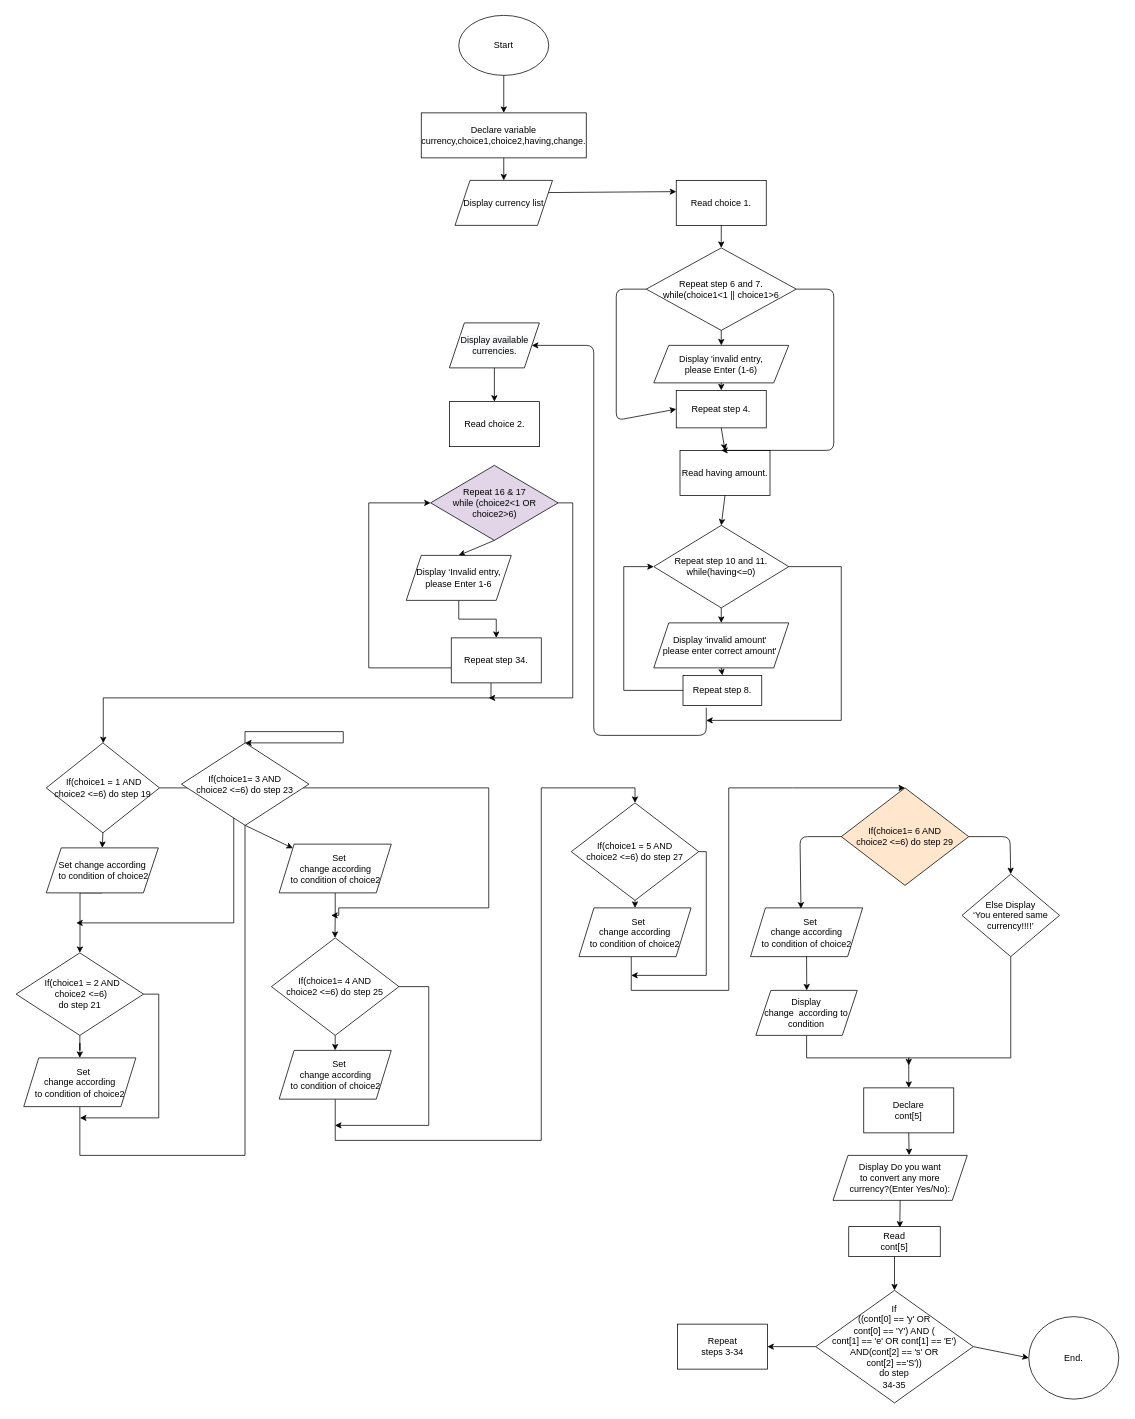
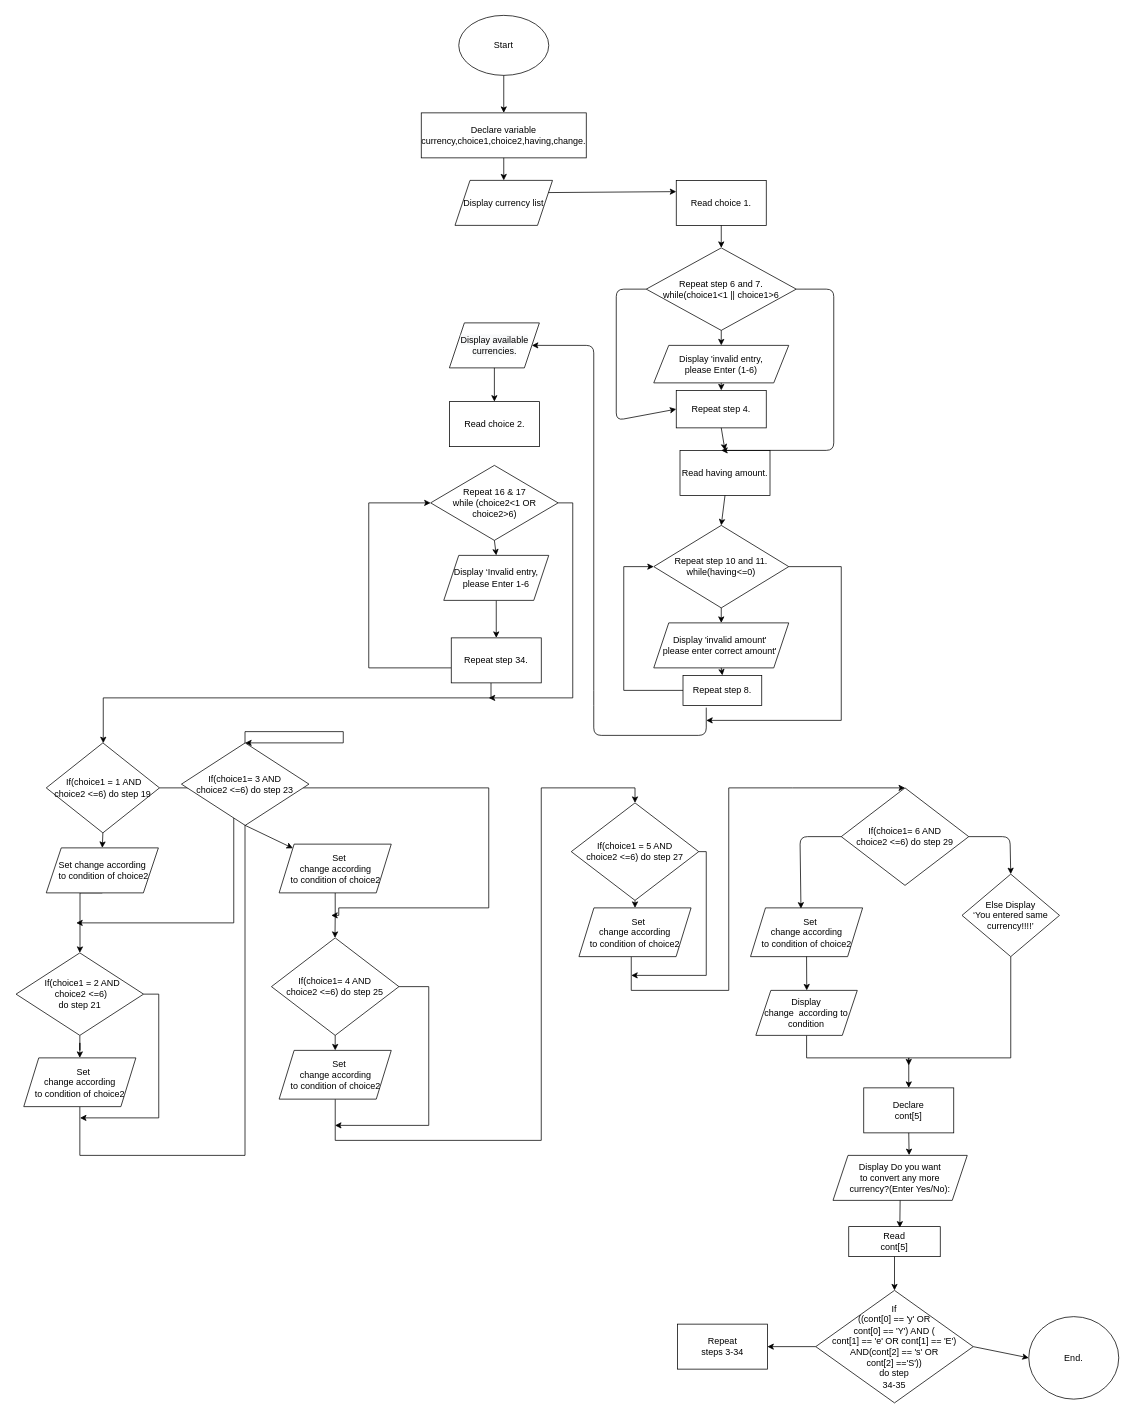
(494, 503) -> (494, 503)
(459, 578) -> (496, 578)
(905, 837) -> (905, 837)
